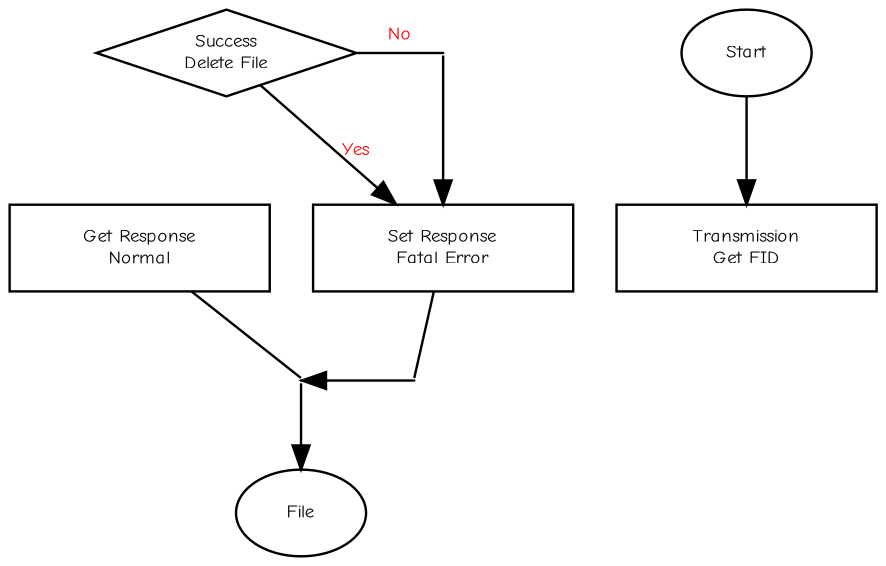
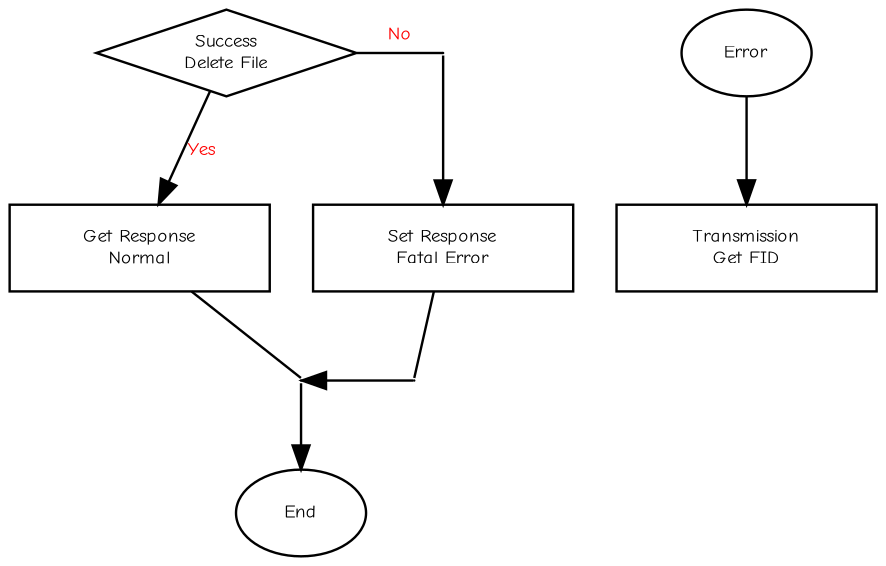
(747, 53) -> (747, 53)
(319, 137) -> (189, 137)
(301, 513) -> (301, 513)
